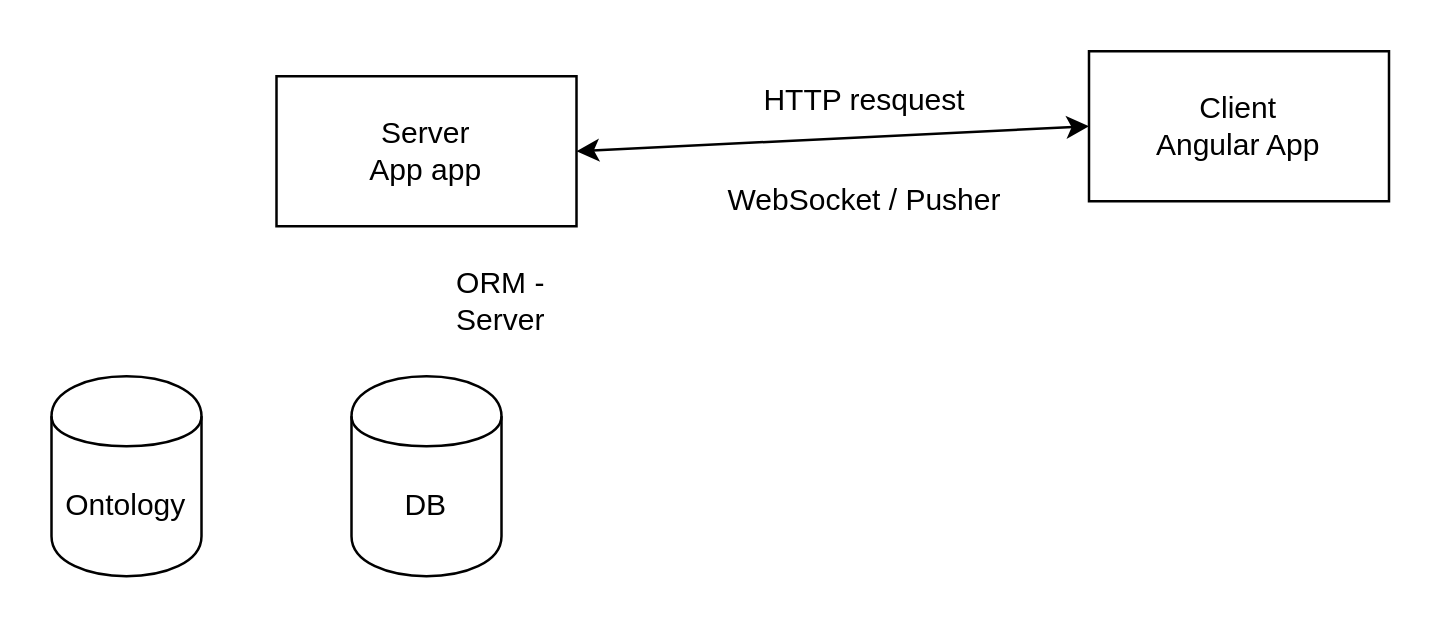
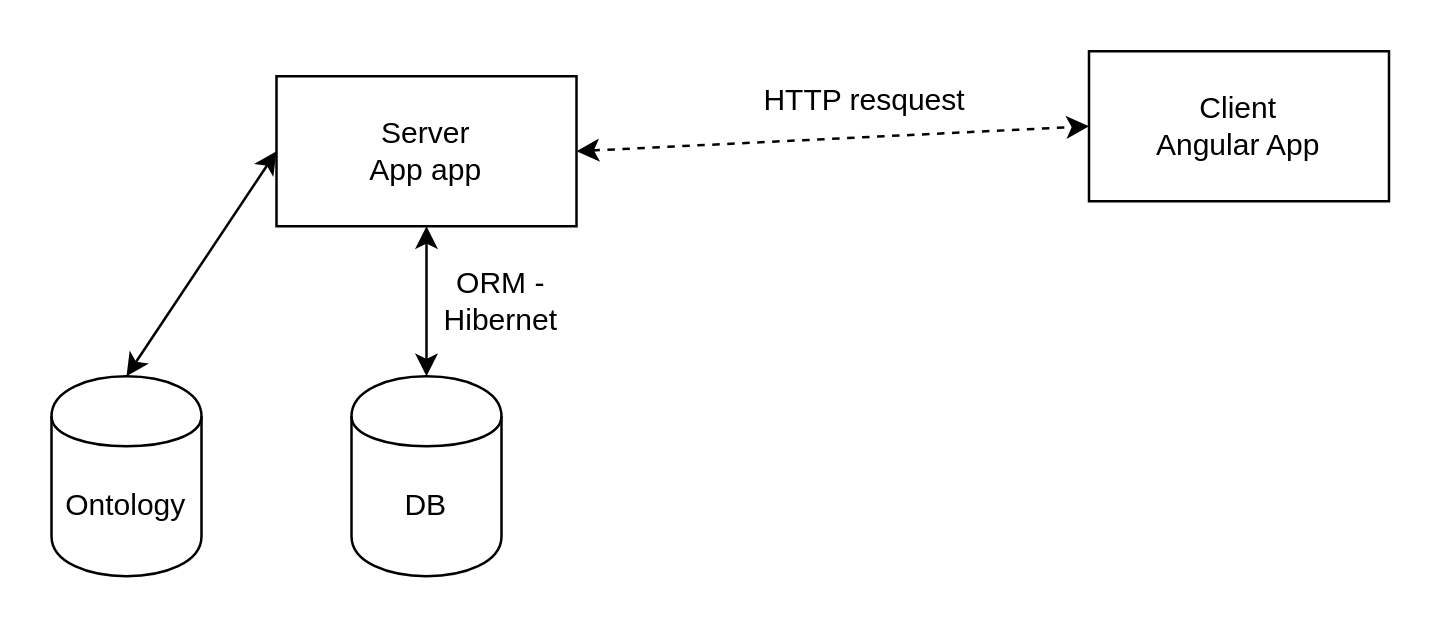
(833, 139) -> (833, 139)
(864, 201) -> none
none -> (201, 264)
none -> (426, 301)
(501, 301) -> (501, 301)
